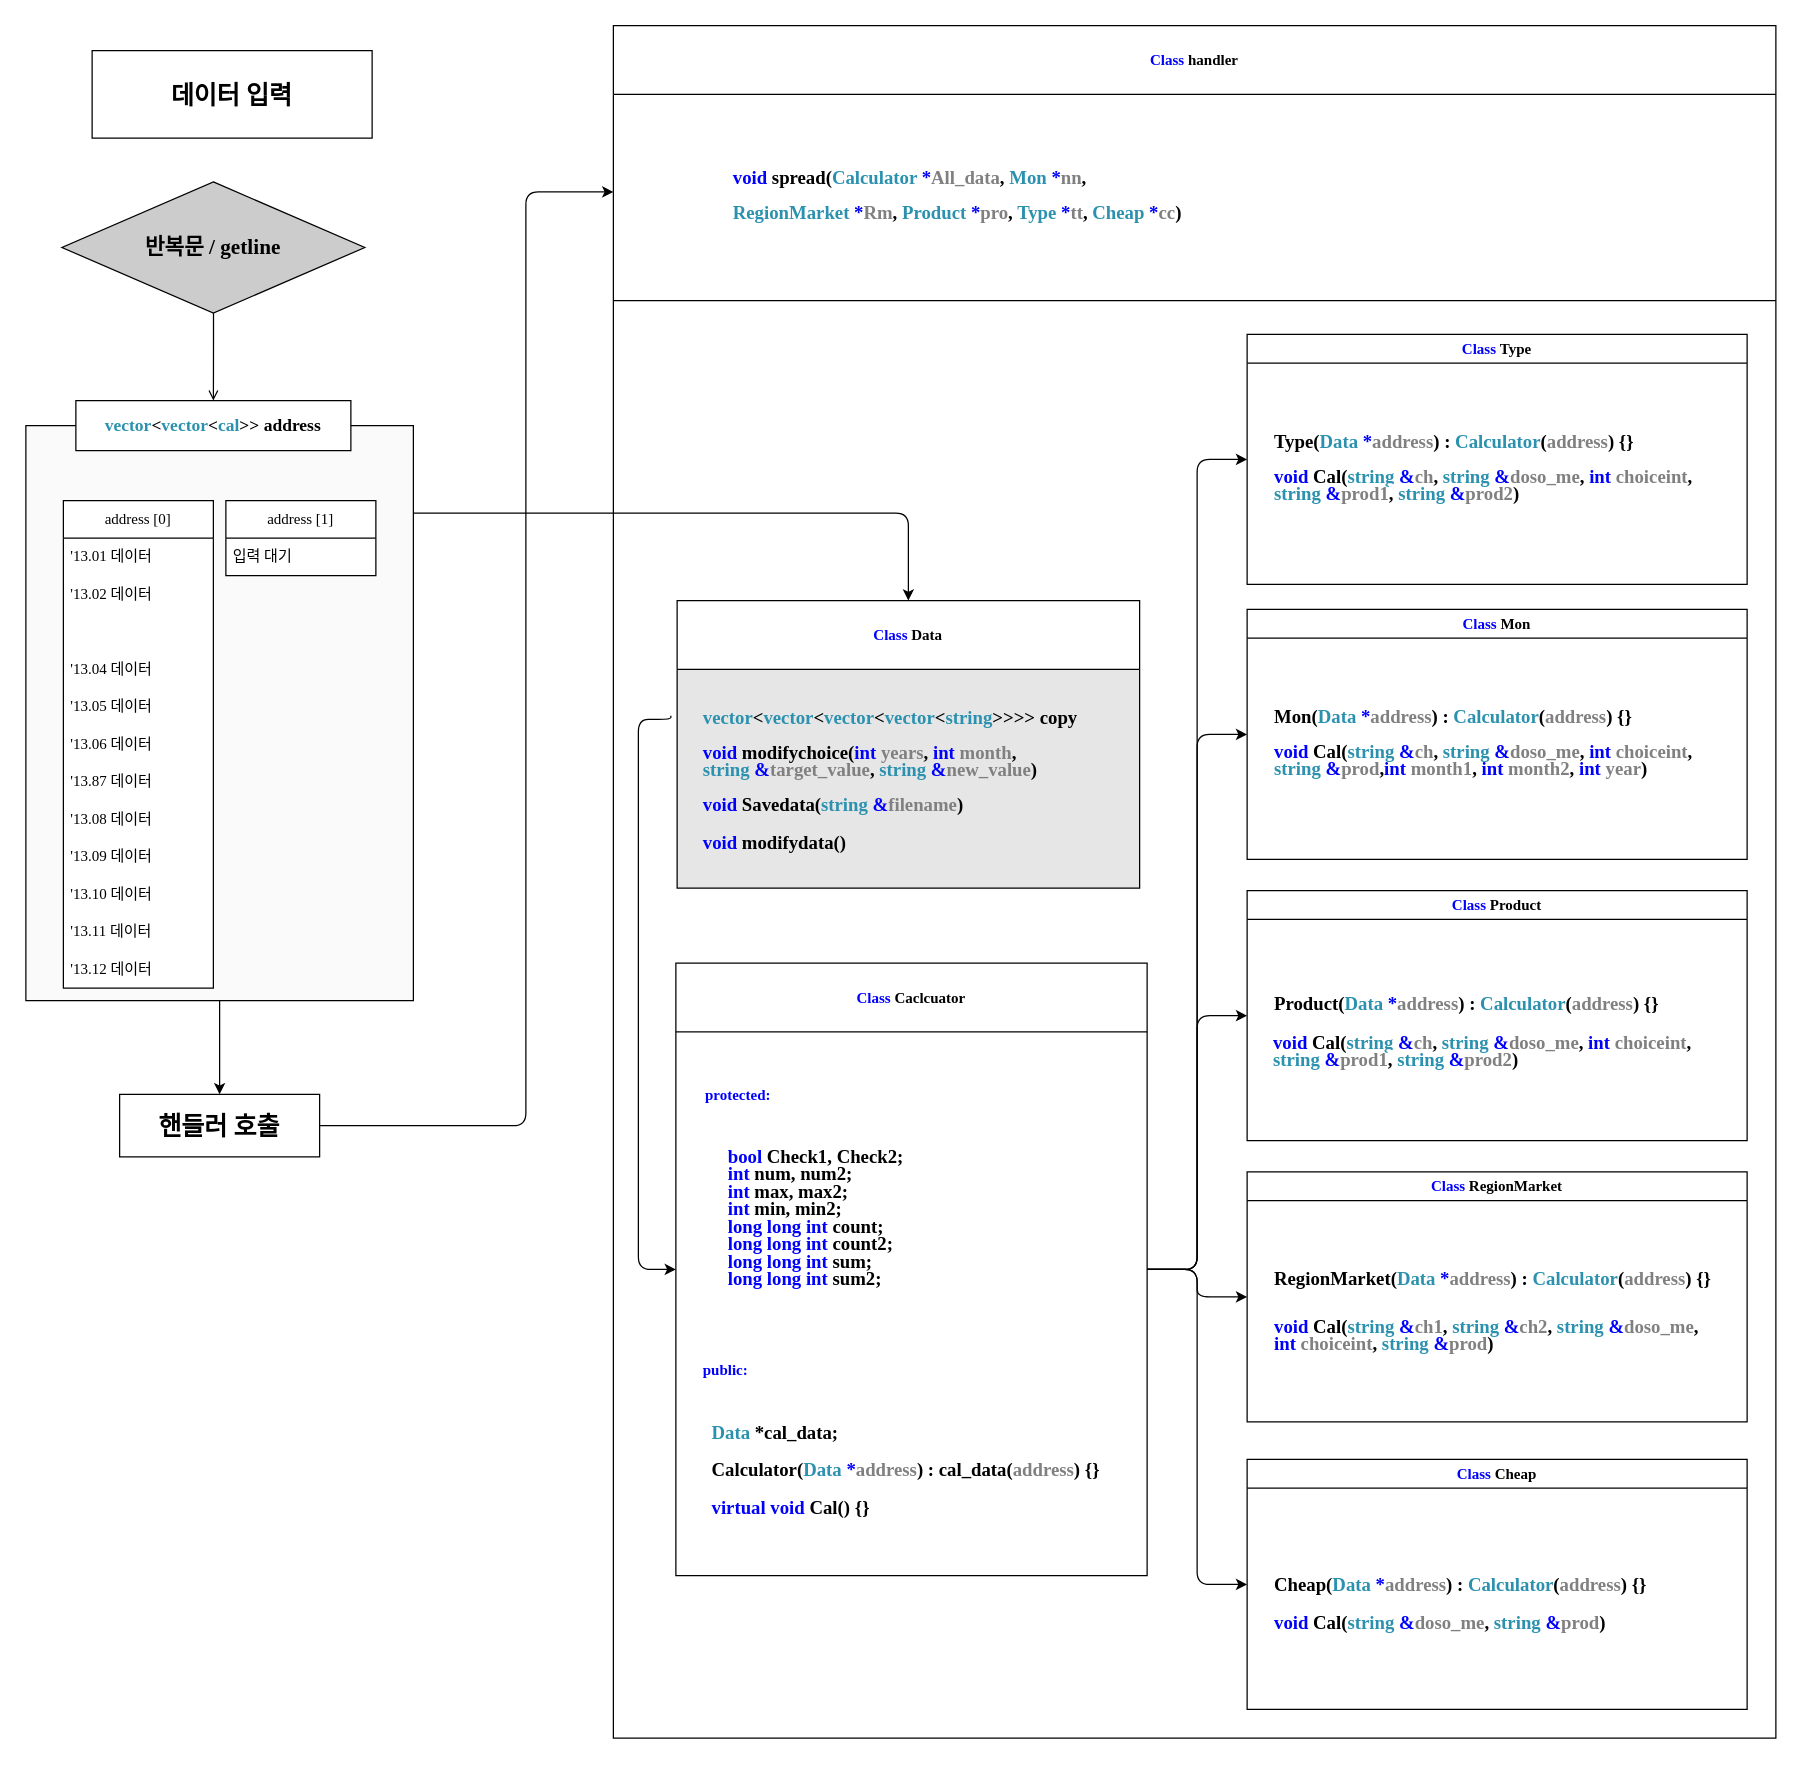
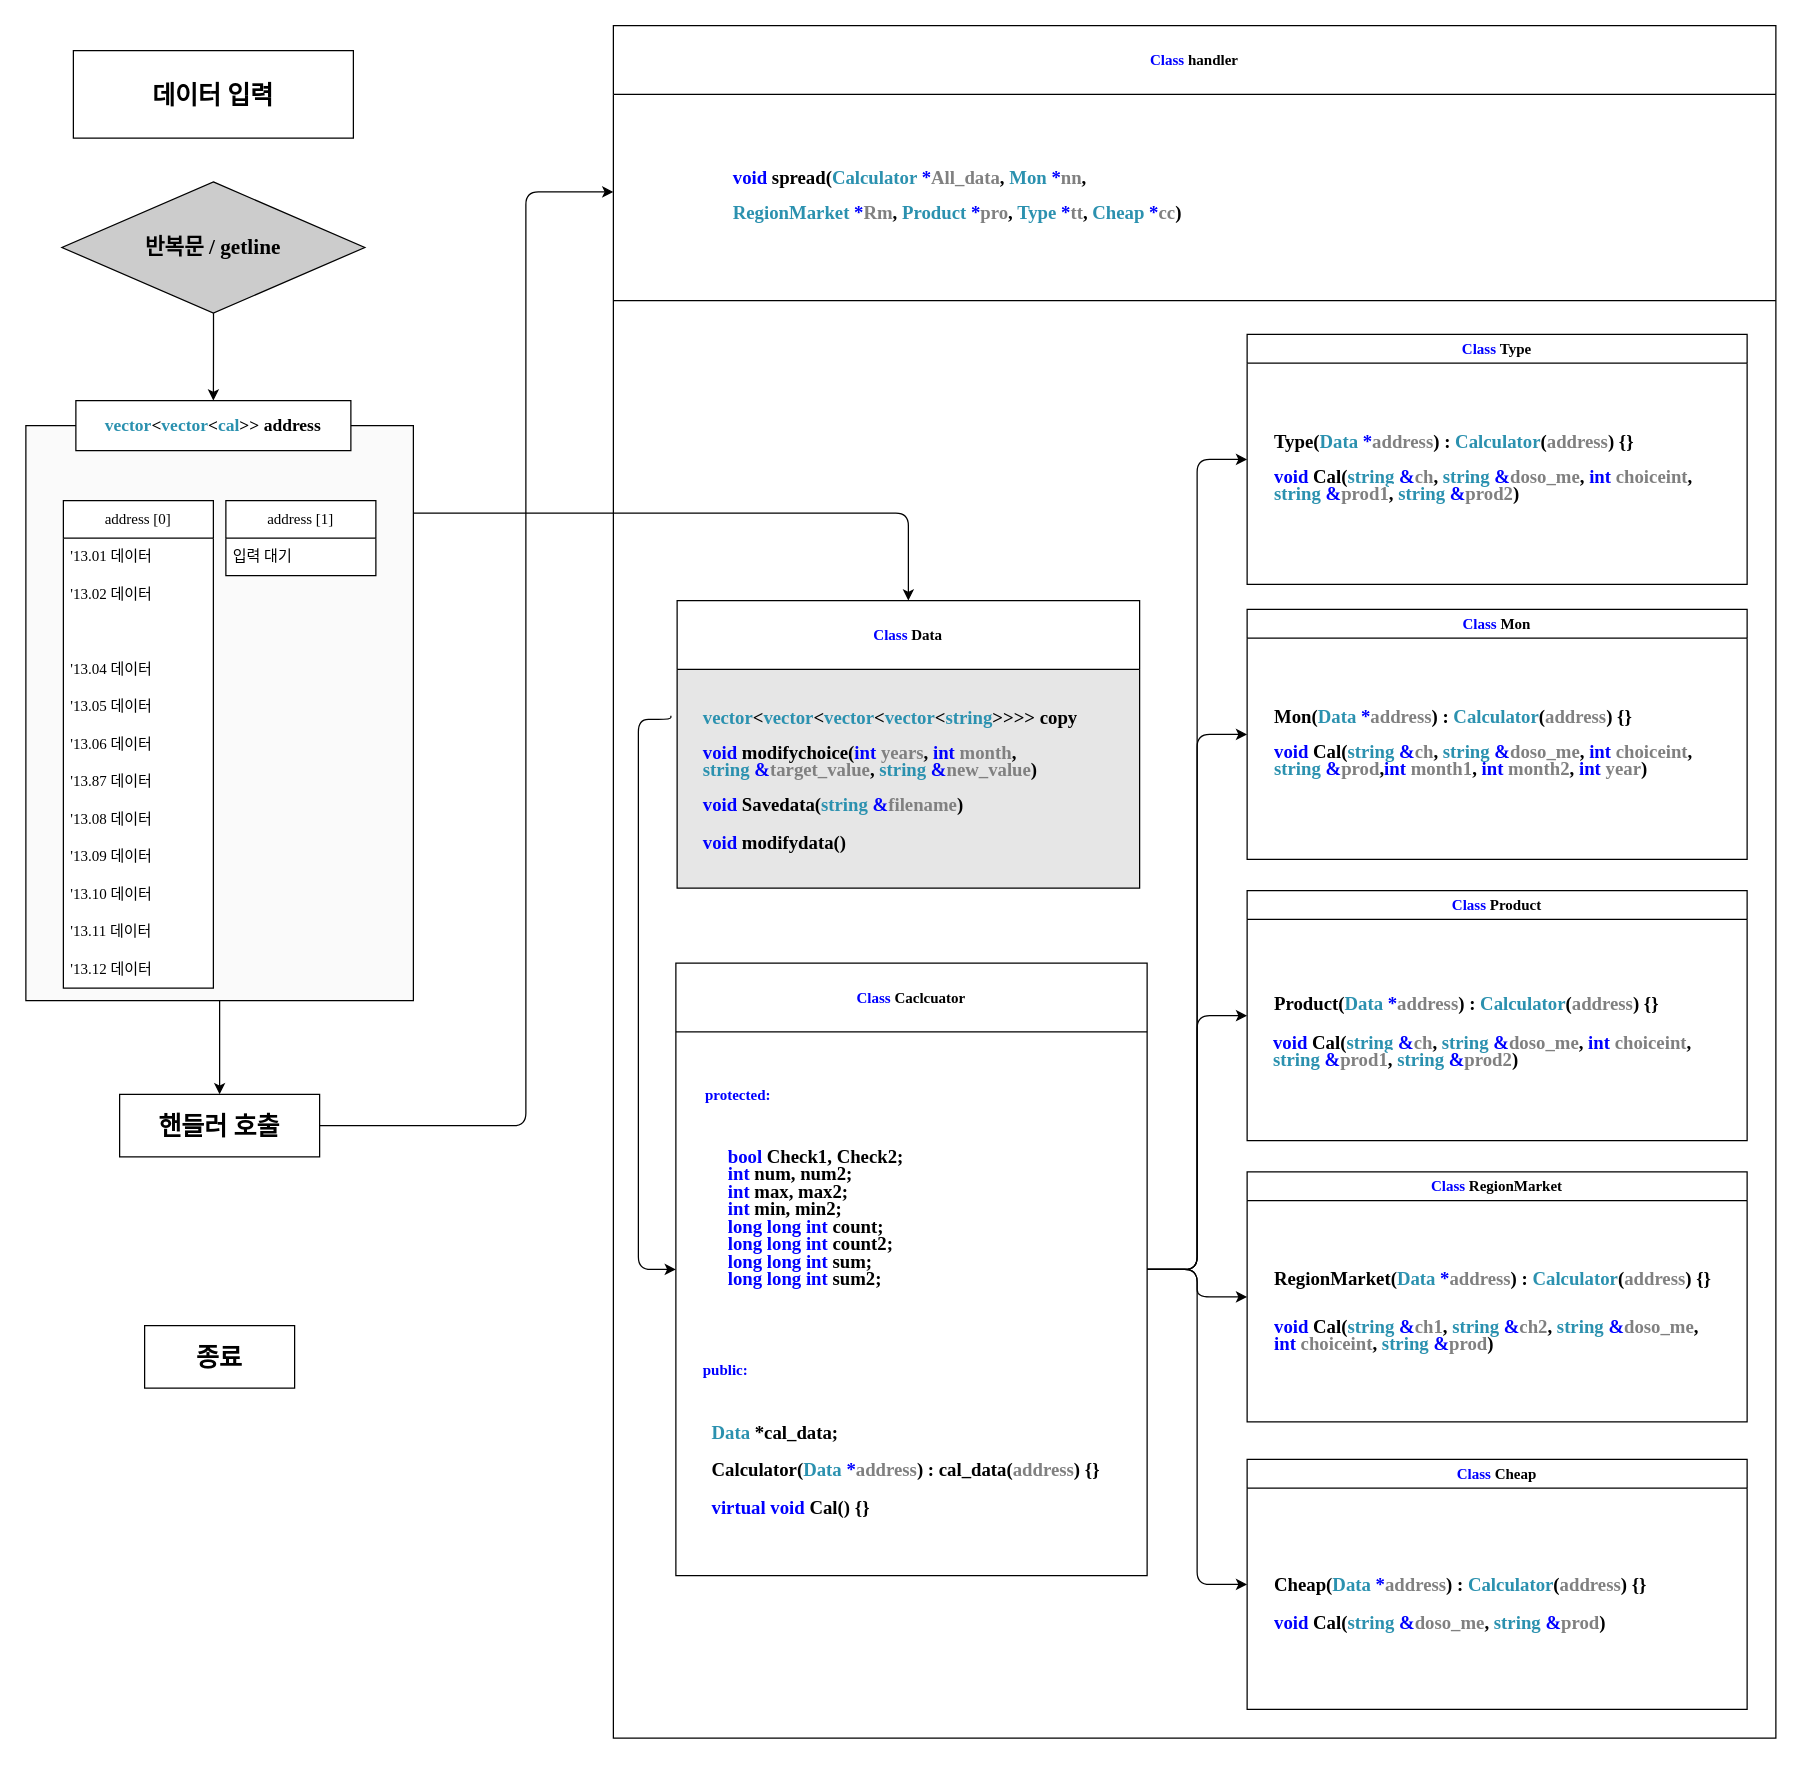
(232, 94) -> (213, 94)
(213, 393) -> (213, 391)
none -> (219, 1357)
